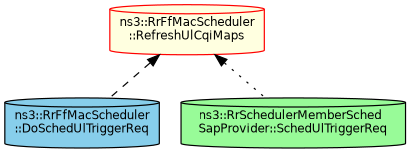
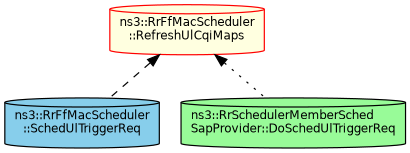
(82, 123) -> (82, 123)
(293, 123) -> (293, 123)
